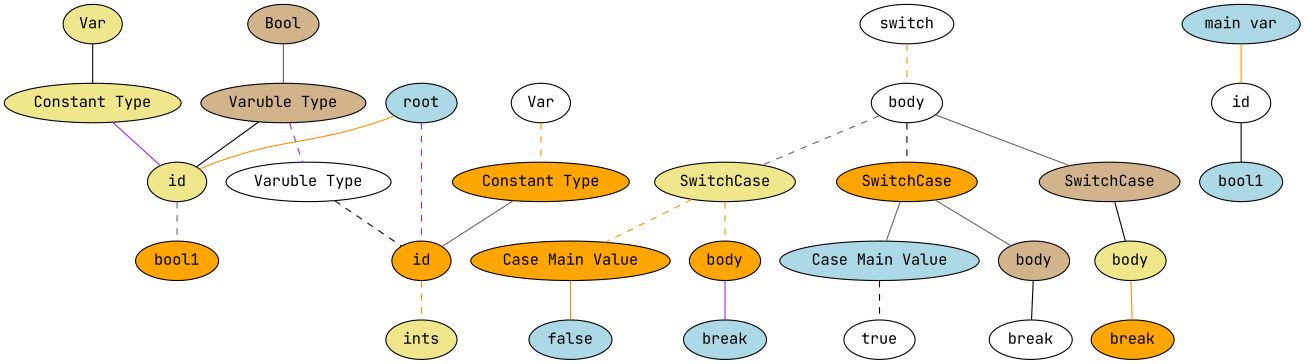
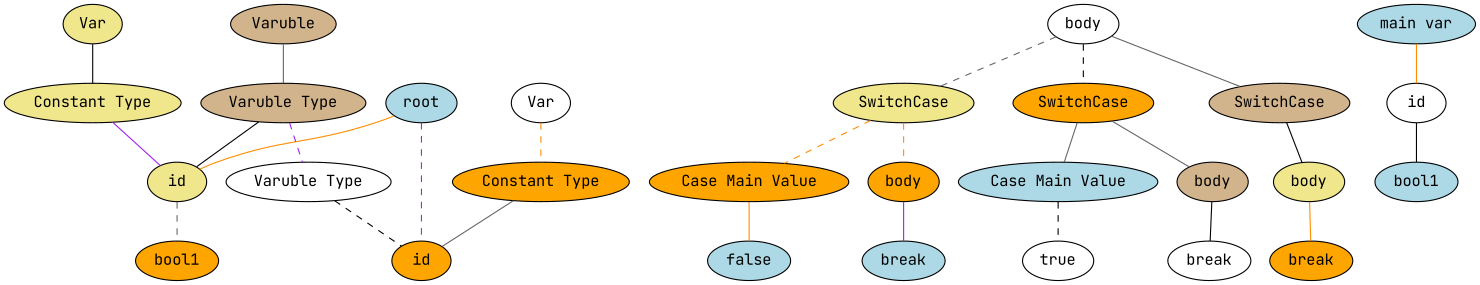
(283, 24) -> (283, 24)
(907, 24) -> none
(421, 340) -> none
